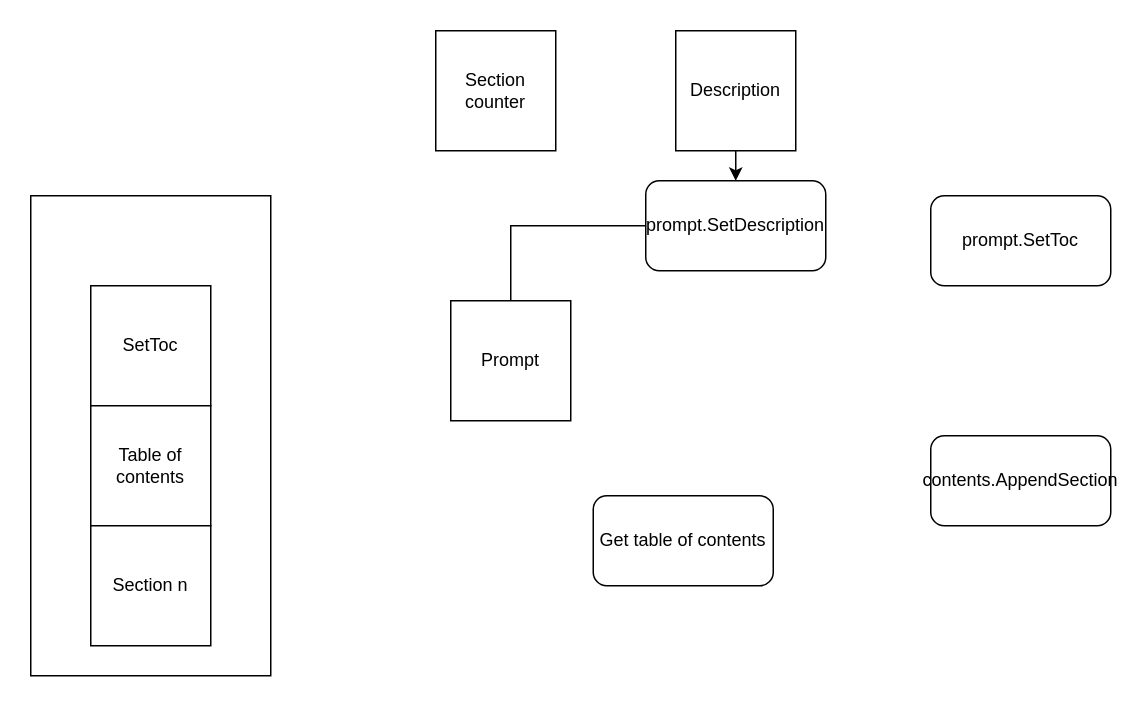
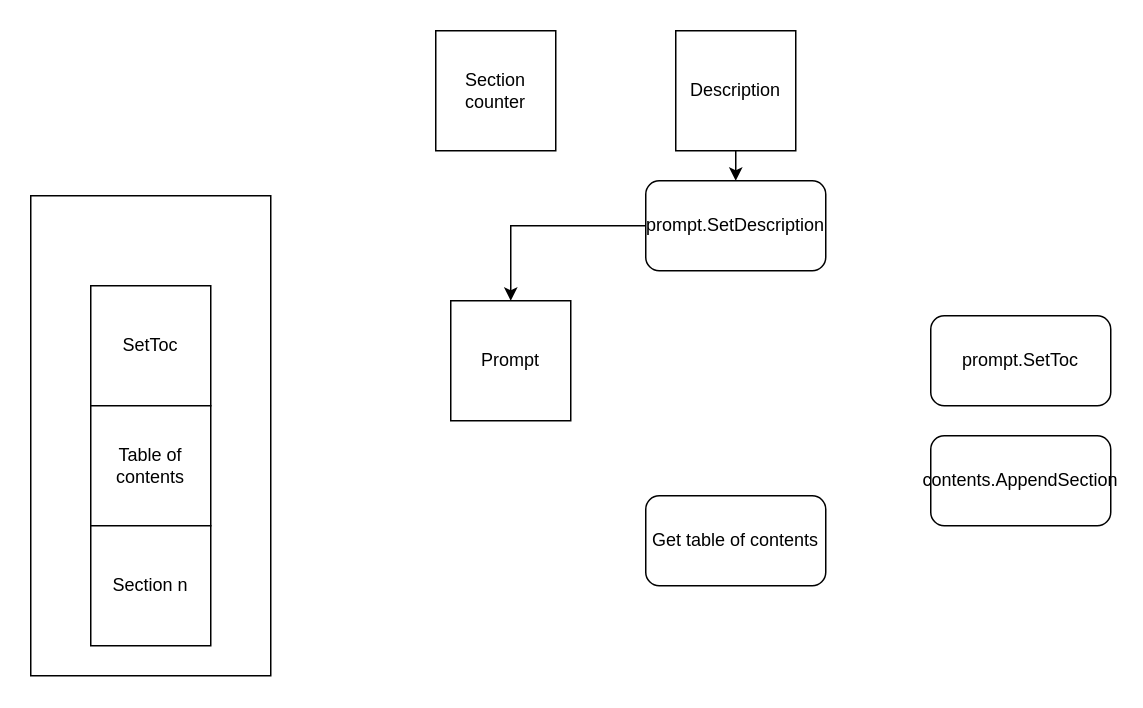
(1021, 241) -> (1021, 361)
(511, 293) -> (511, 289)
(683, 541) -> (736, 541)
